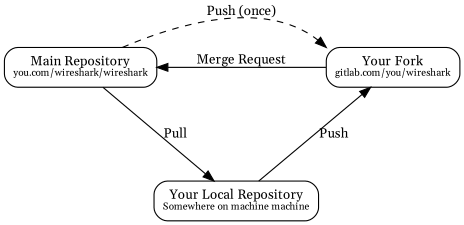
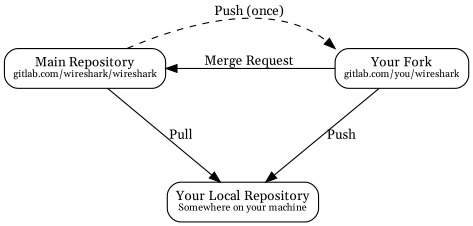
(81, 73) -> (85, 74)
(310, 138) -> (327, 132)
(236, 206) -> (243, 208)
